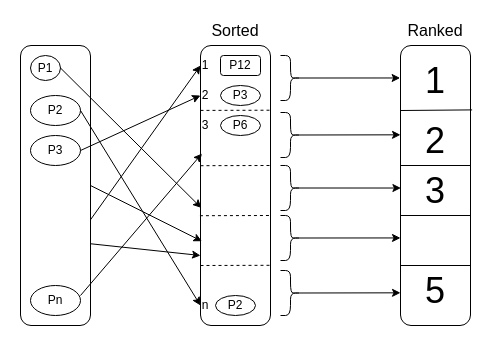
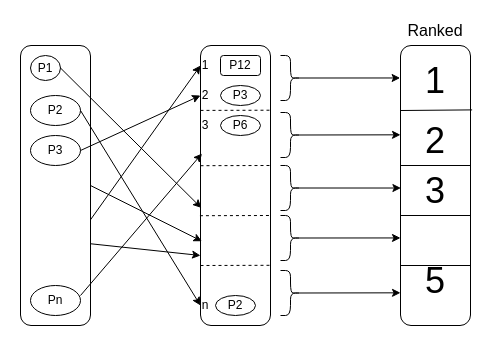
(236, 31) -> none
(436, 291) -> (436, 281)
